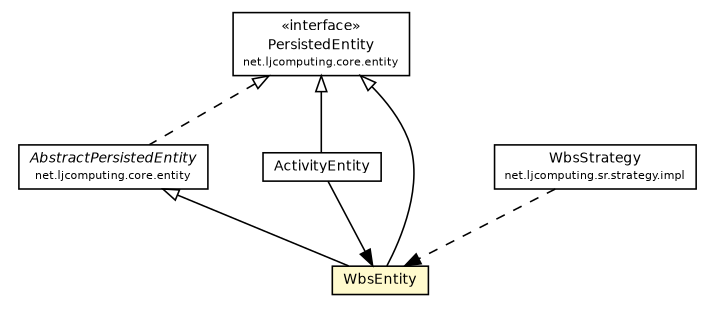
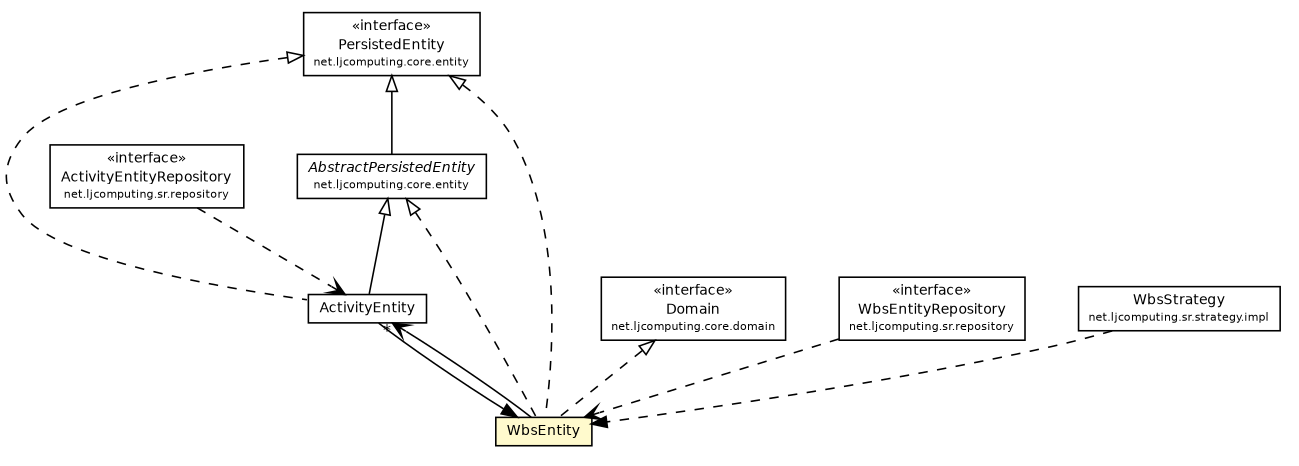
(202, 114) -> (392, 123)
(321, 122) -> (8, 186)
(414, 173) -> (545, 239)
none -> (146, 176)
(263, 231) -> (478, 313)
none -> (377, 254)
none -> (693, 309)
none -> (932, 309)
none -> (470, 373)
